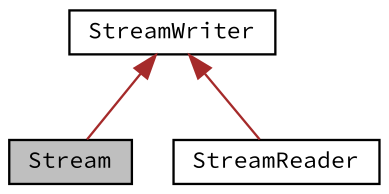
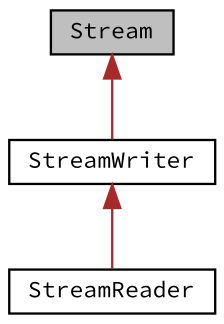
(114, 107) -> (112, 109)
